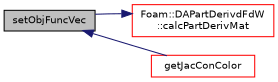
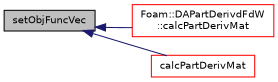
(108, 14) -> (119, 28)
(203, 66) -> (203, 66)
